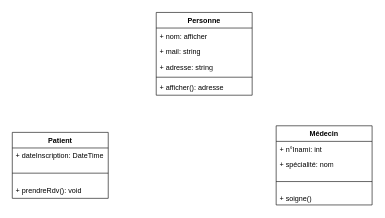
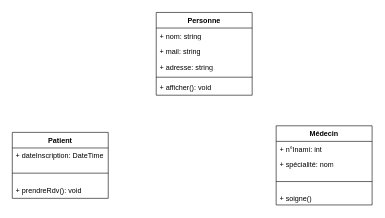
(186, 36) -> (182, 36)
(198, 88) -> (192, 88)
